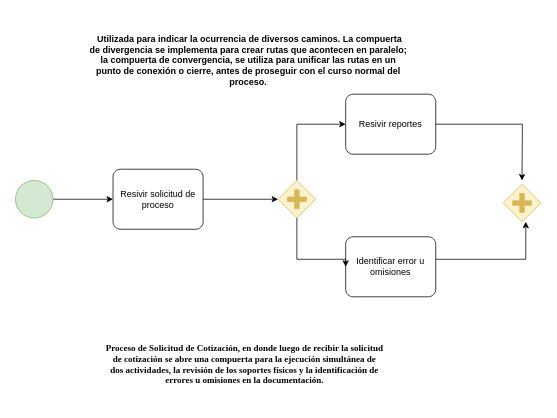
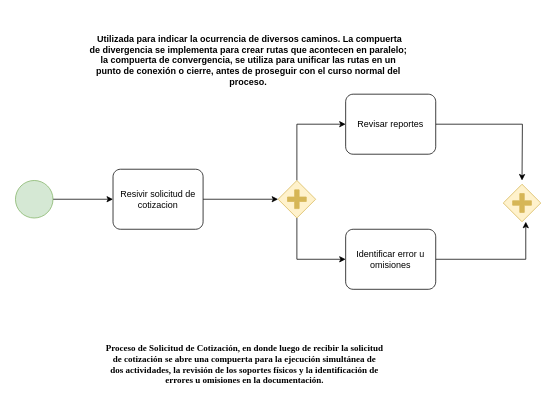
(390, 124) -> (390, 124)
(158, 199) -> (158, 199)
(390, 267) -> (390, 259)
